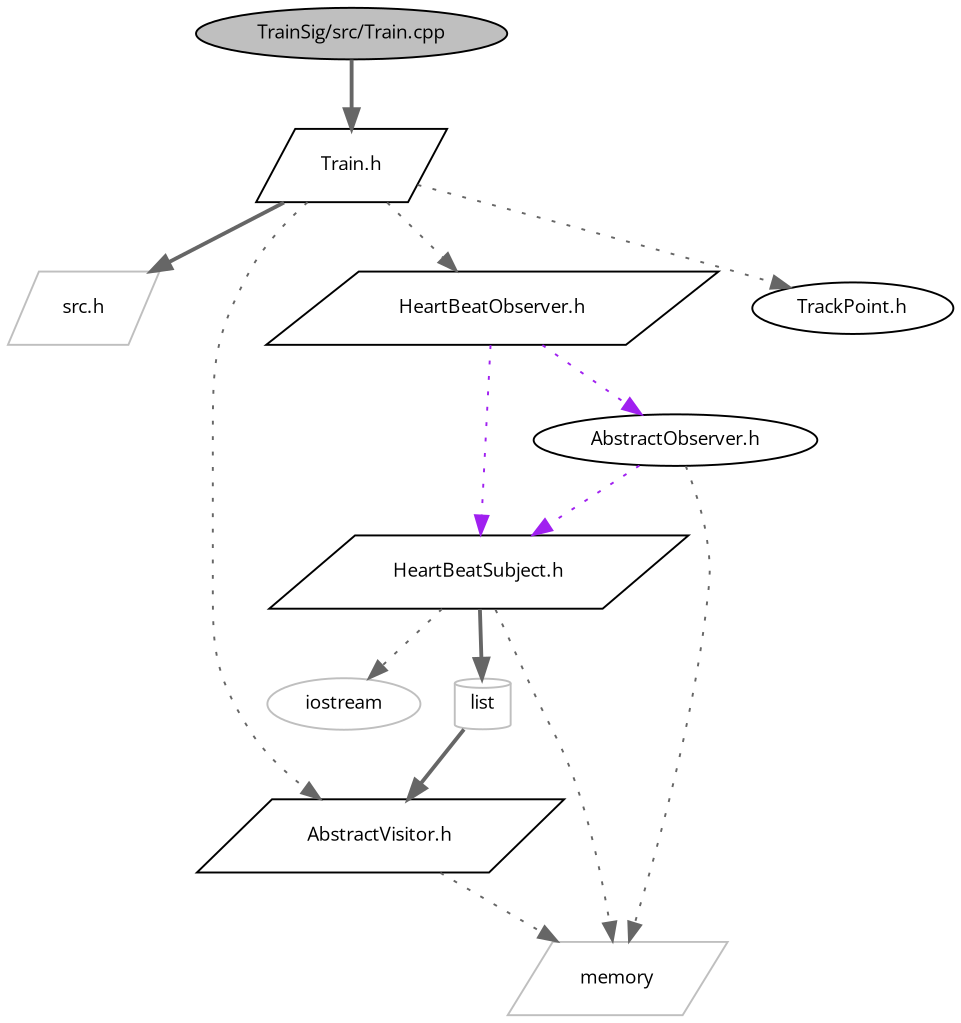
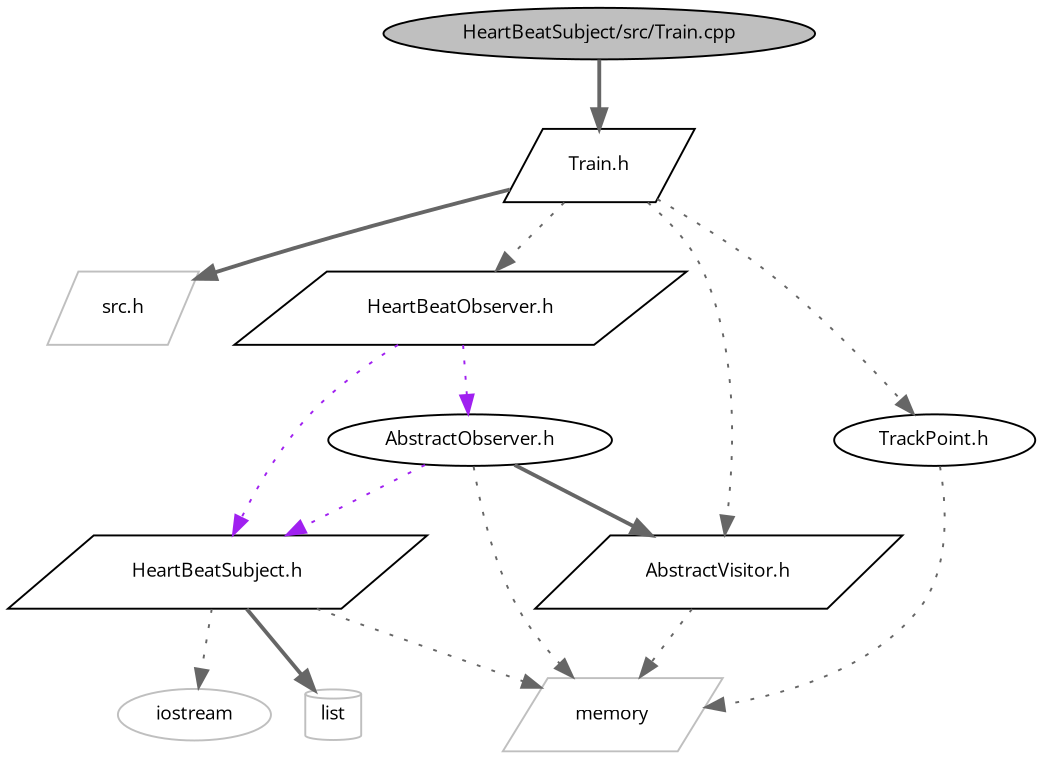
(352, 34) -> (599, 34)
none -> (893, 635)
(442, 757) -> (574, 496)
